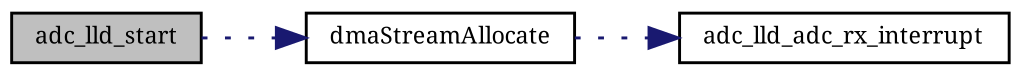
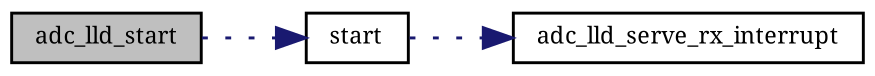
(440, 38) -> (357, 38)
(844, 38) -> (688, 38)
